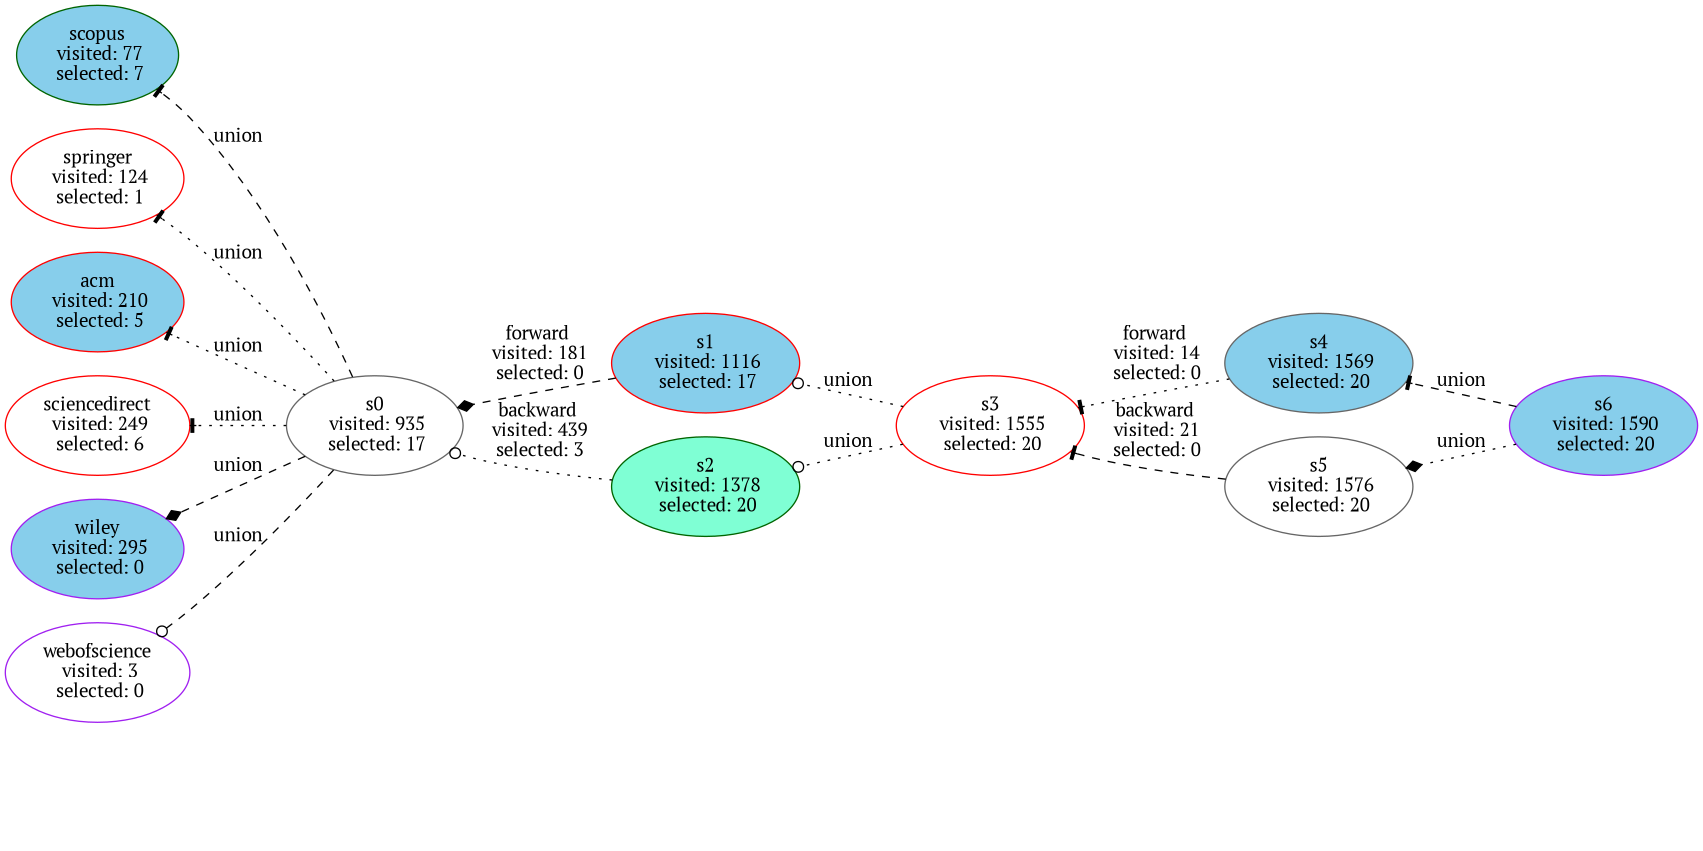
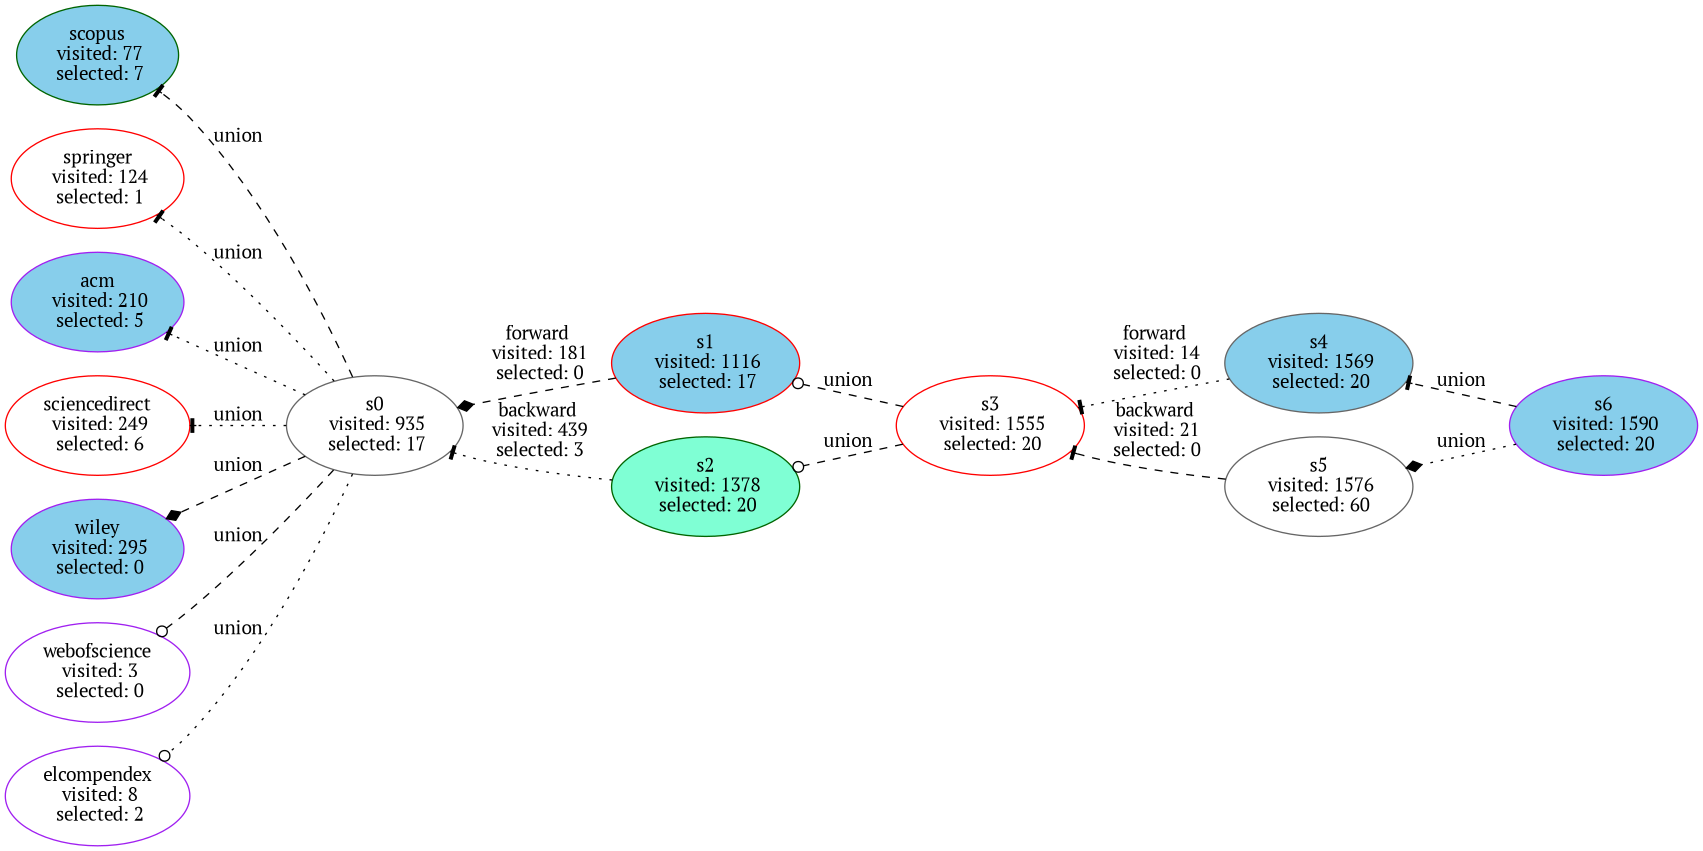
(98, 302) -> (98, 302)
(853, 396) -> (853, 396)
(853, 455) -> (853, 455)
(536, 470) -> (536, 470)
(1319, 487) -> (1319, 487)
none -> (98, 796)
